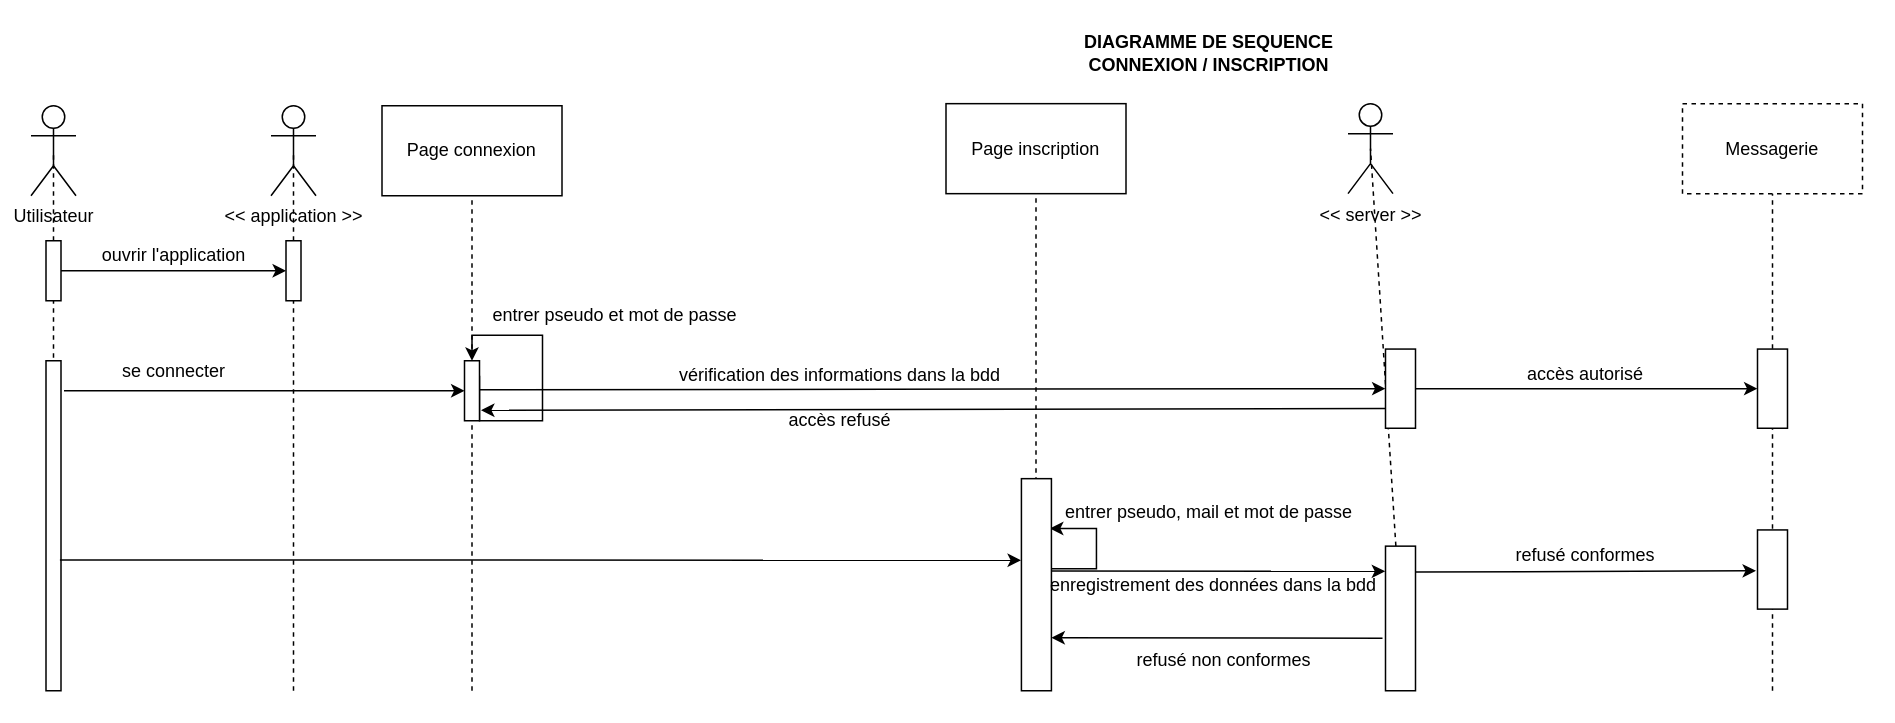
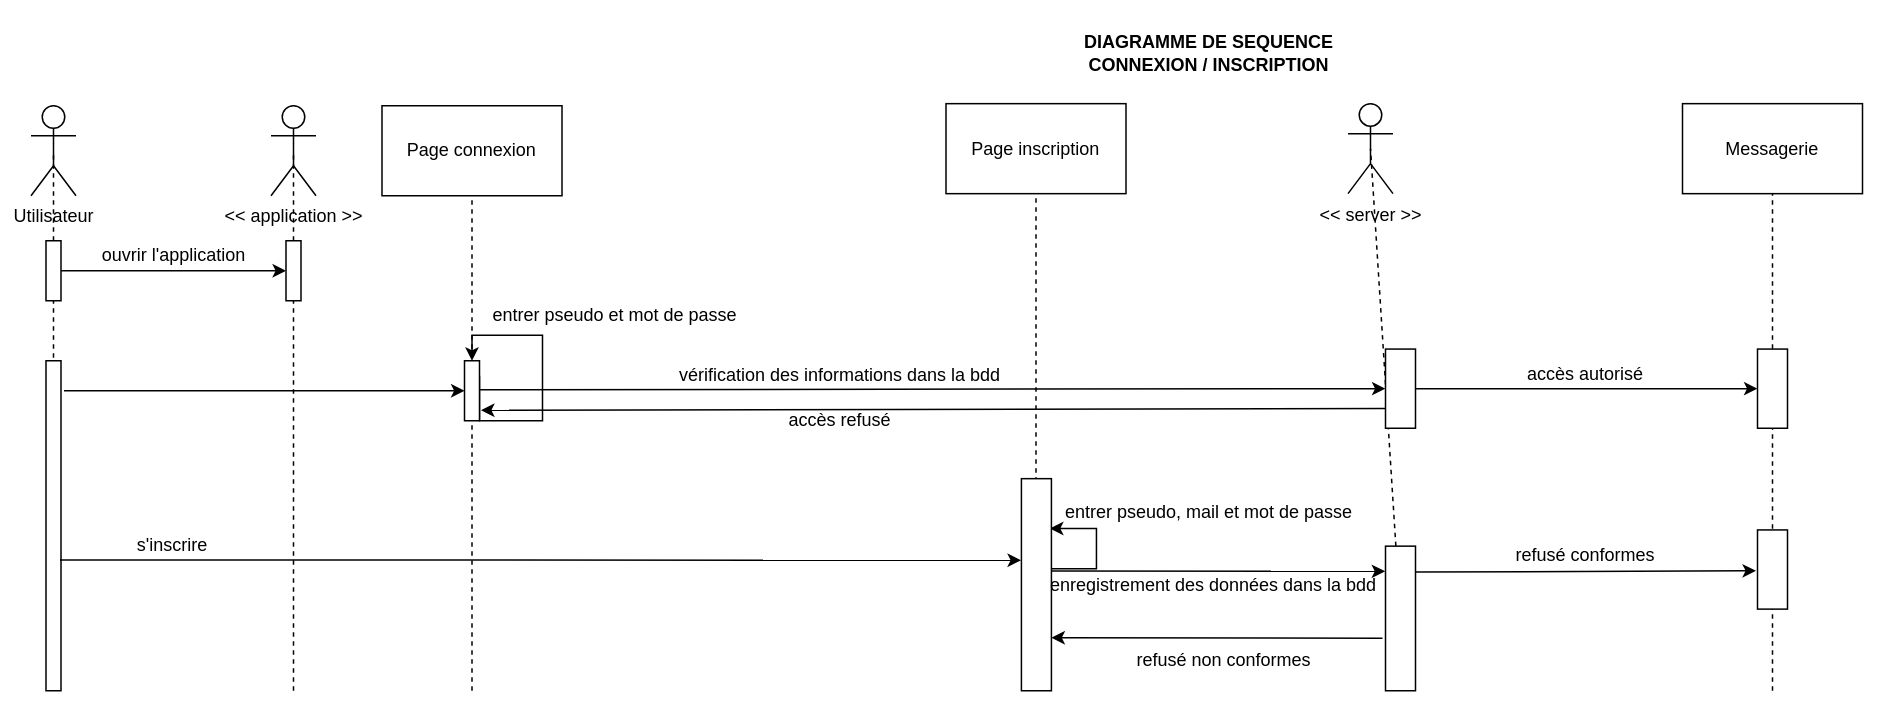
(1772, 149) -> (1772, 149)
(173, 372) -> none
none -> (172, 545)
